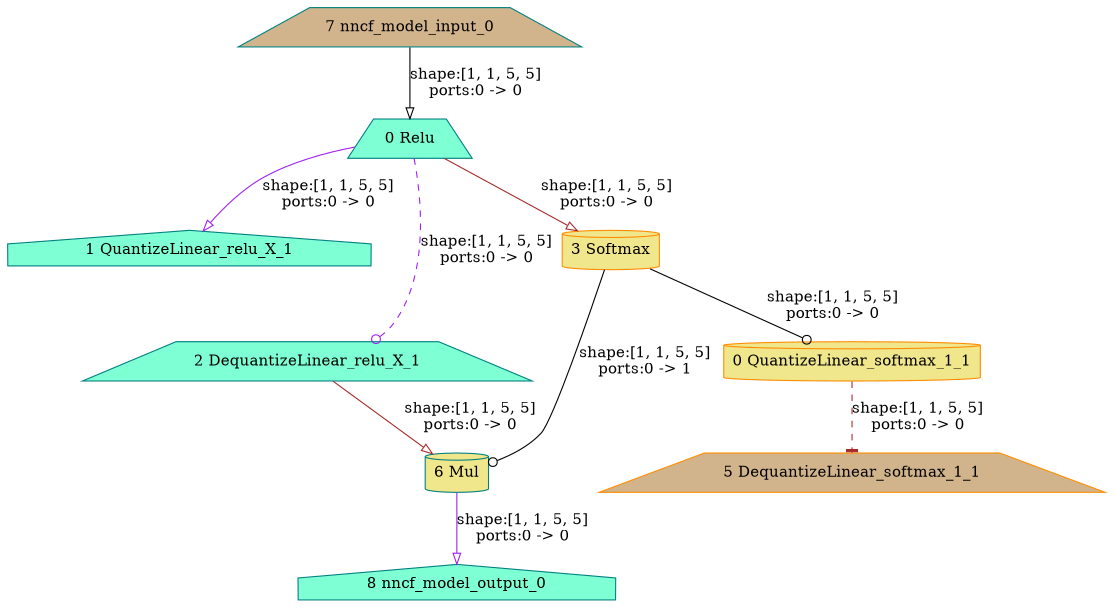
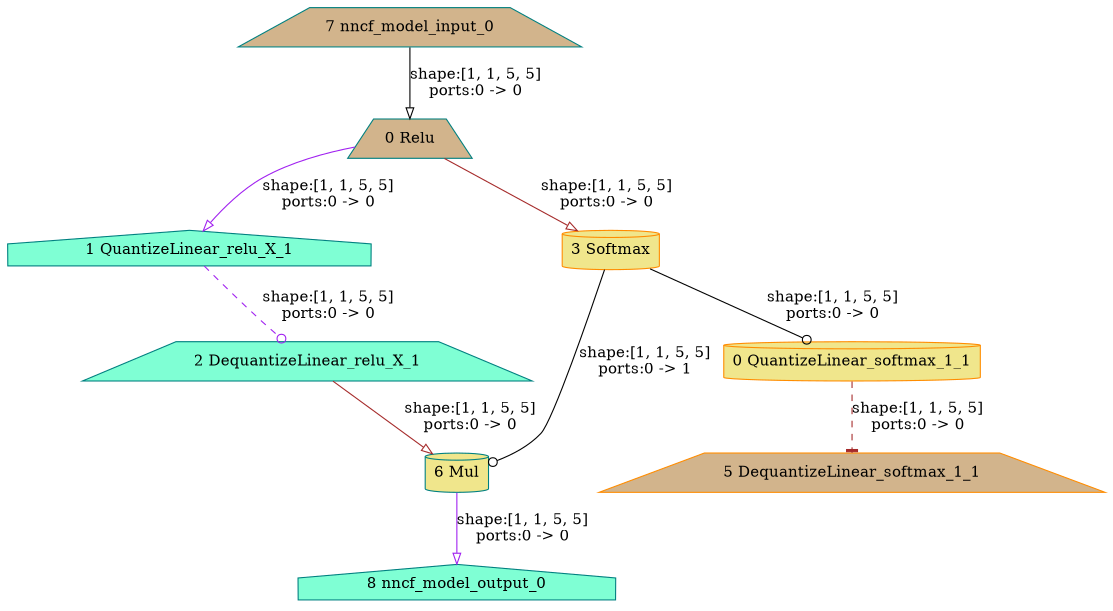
(410, 139) -> (410, 139)
(419, 253) -> (240, 301)
